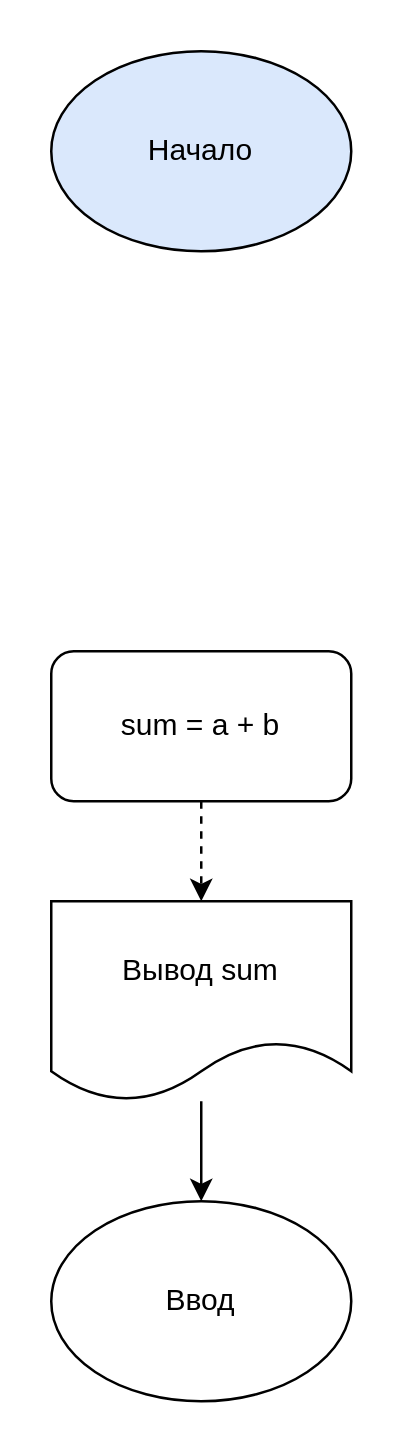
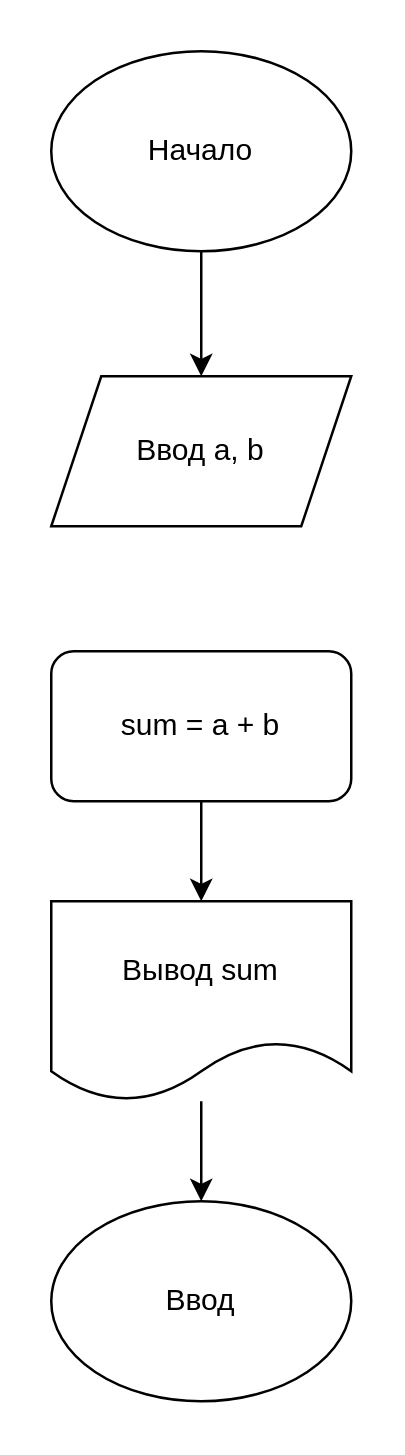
(201, 151) -> (201, 151)
none -> (201, 305)
none -> (201, 451)
(201, 842) -> (201, 842)
